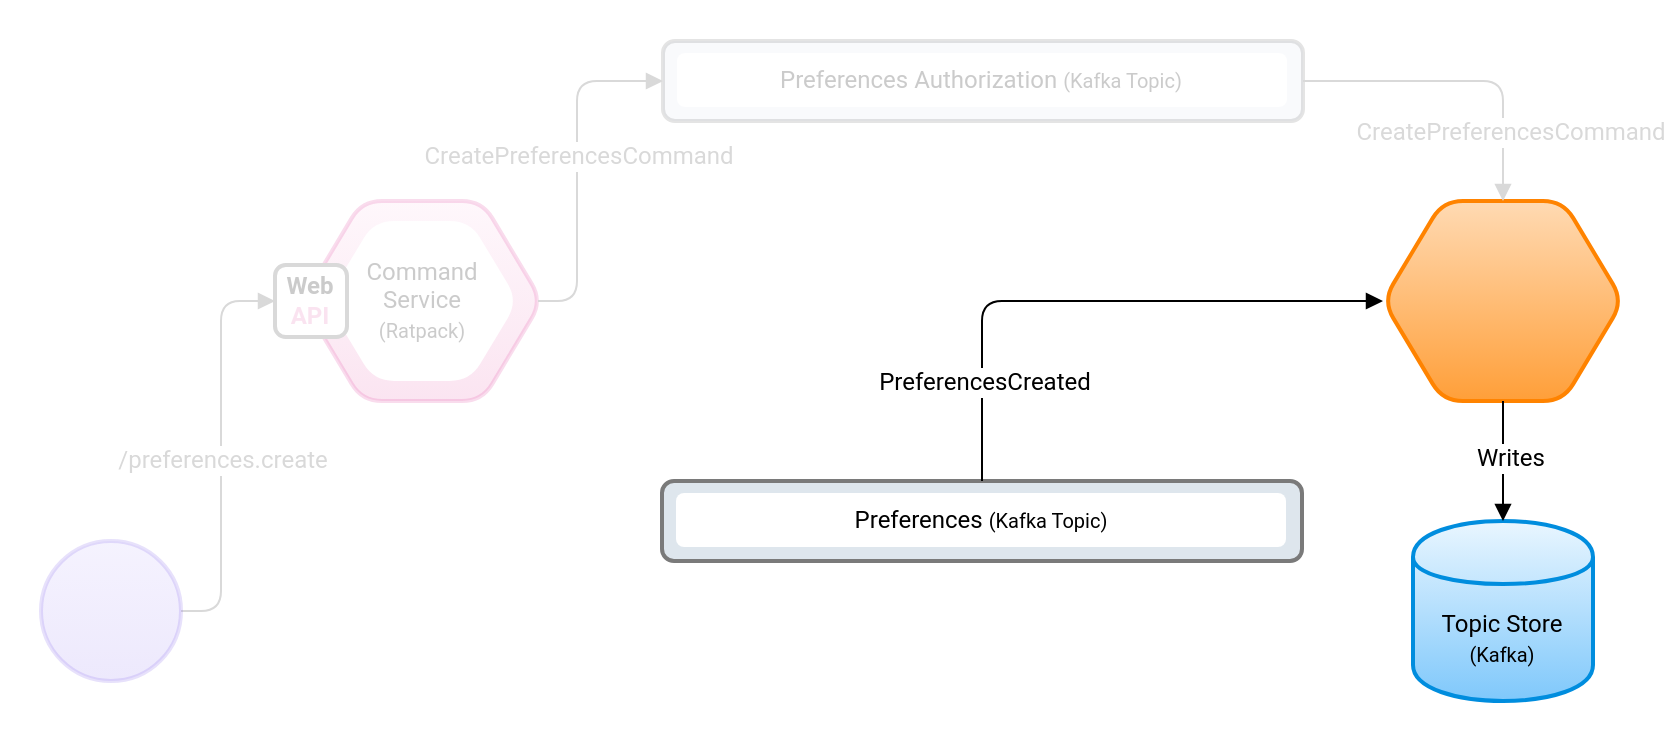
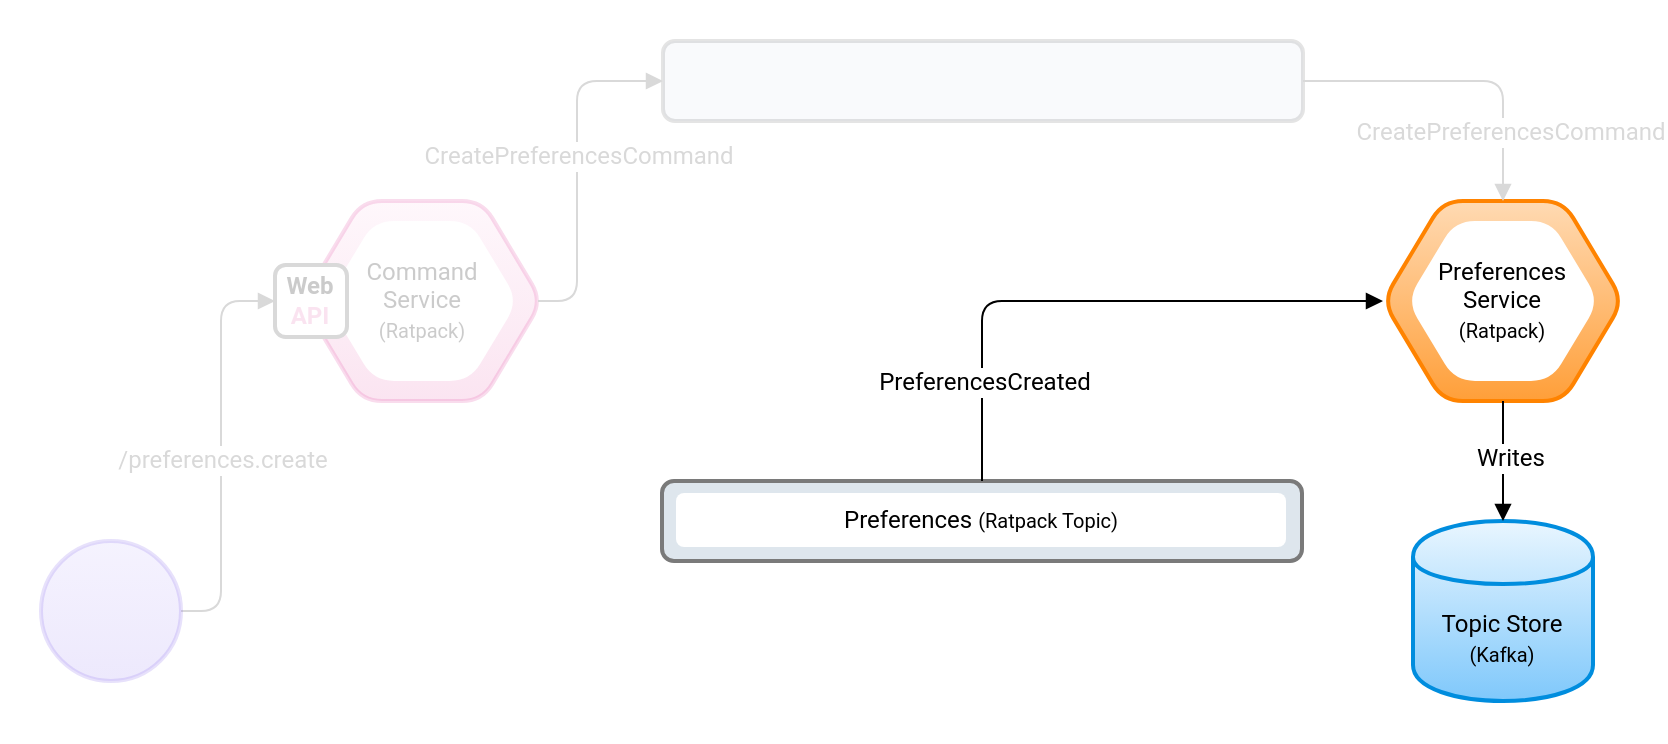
(982, 80) -> none
none -> (1503, 301)
(982, 521) -> (982, 521)
